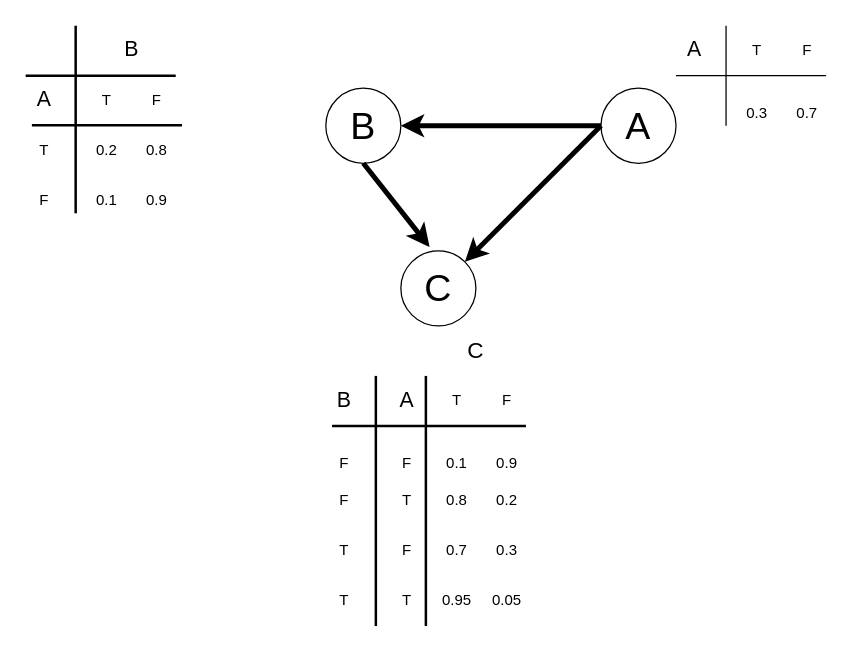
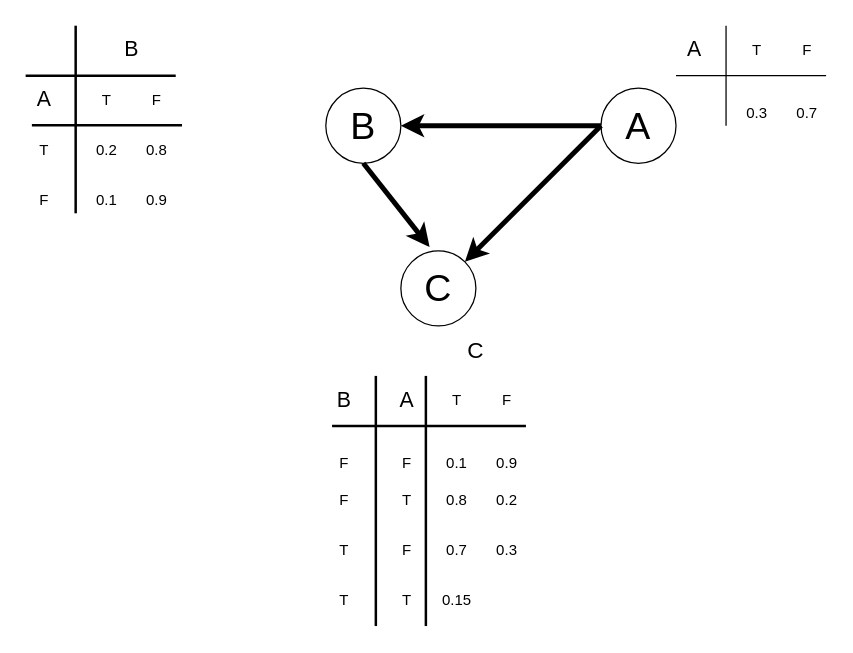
(457, 601) -> (457, 601)
(507, 601) -> none
